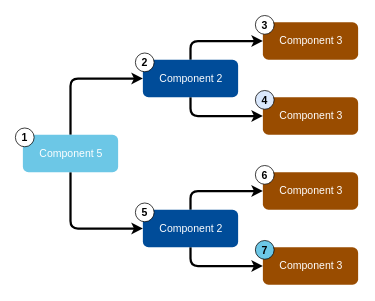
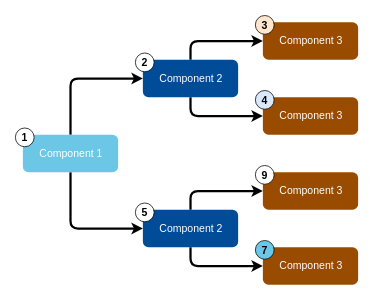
(265, 25) -> (265, 25)
(71, 153) -> (71, 153)
(265, 175) -> (265, 175)
